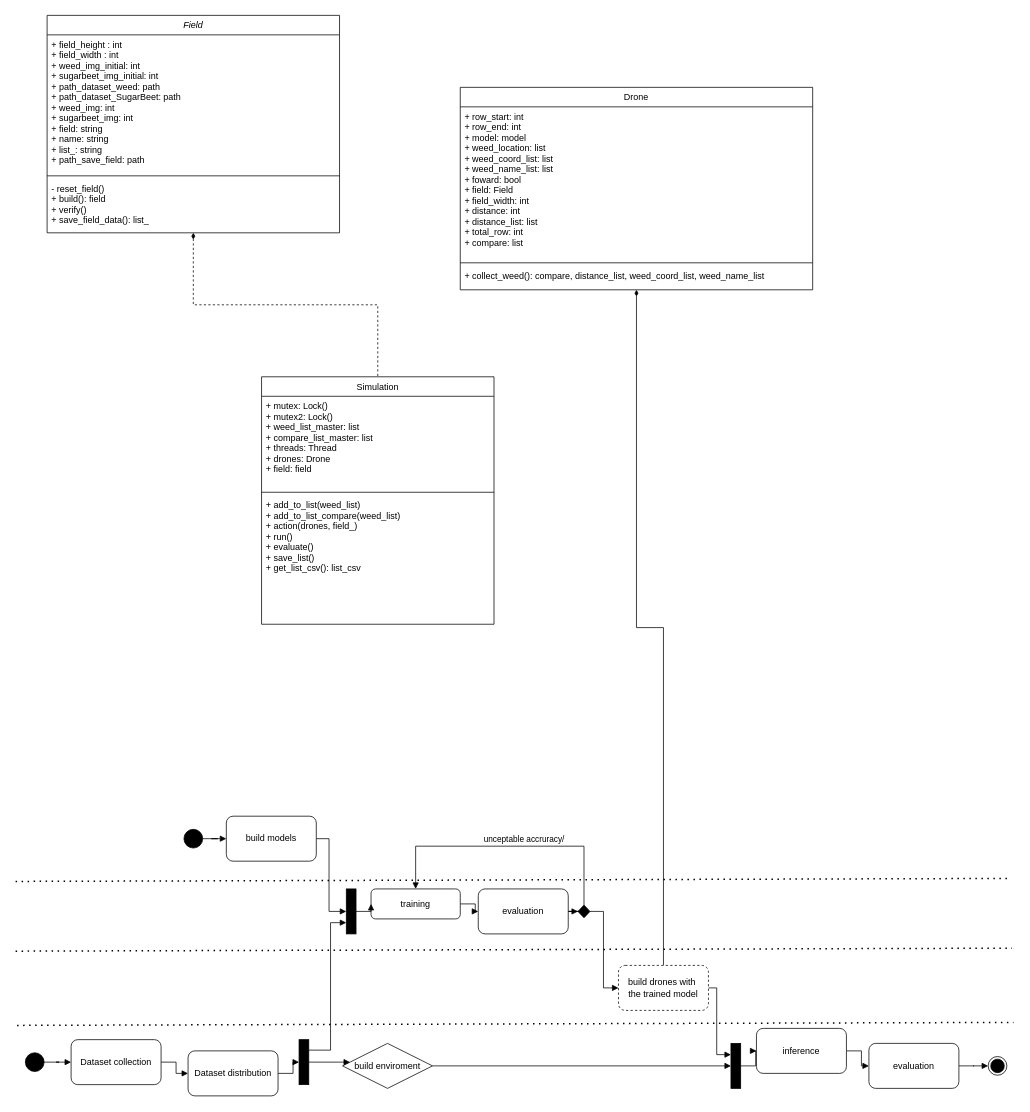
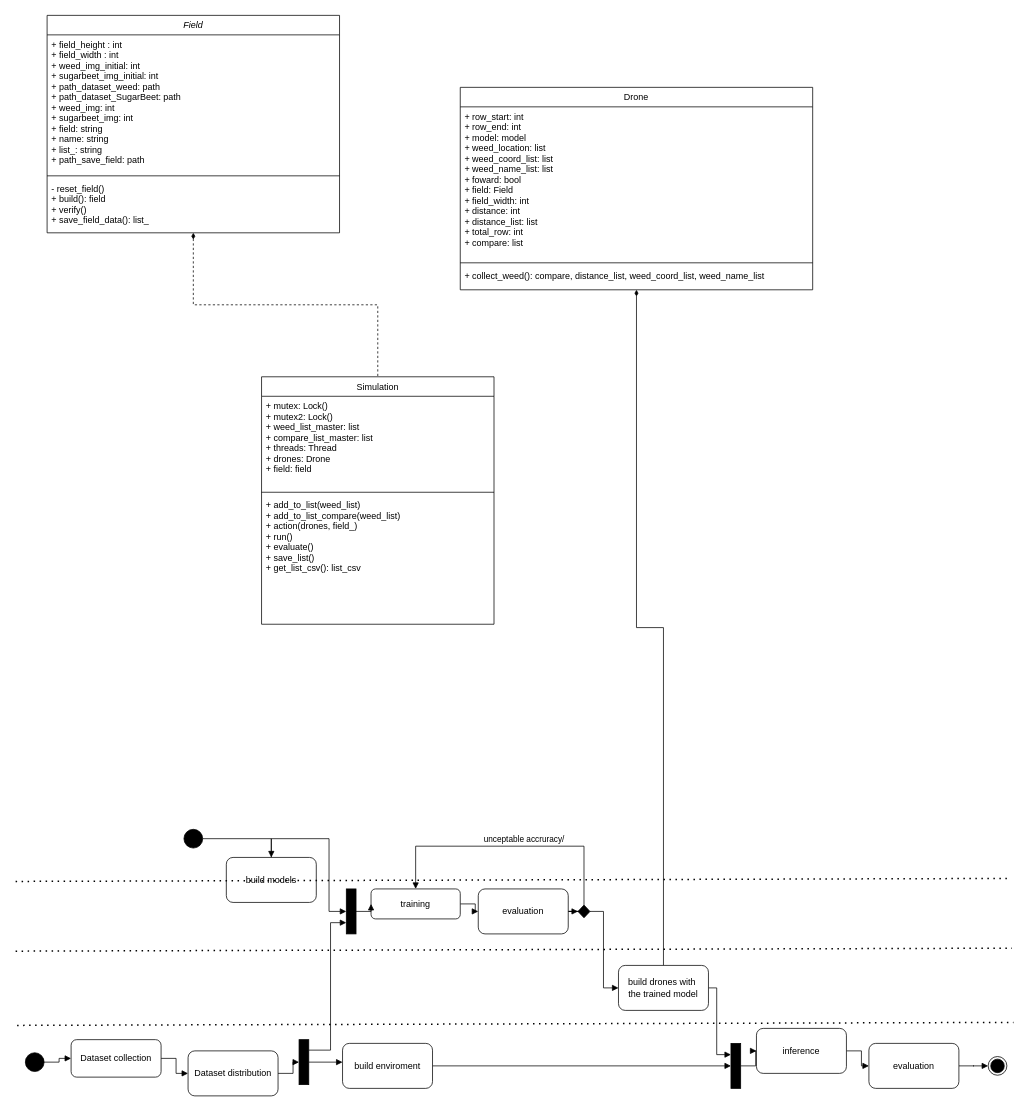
(271, 839) -> (271, 880)
(663, 988) -> (663, 988)
(116, 1062) -> (116, 1059)
(387, 1066) -> (387, 1066)
